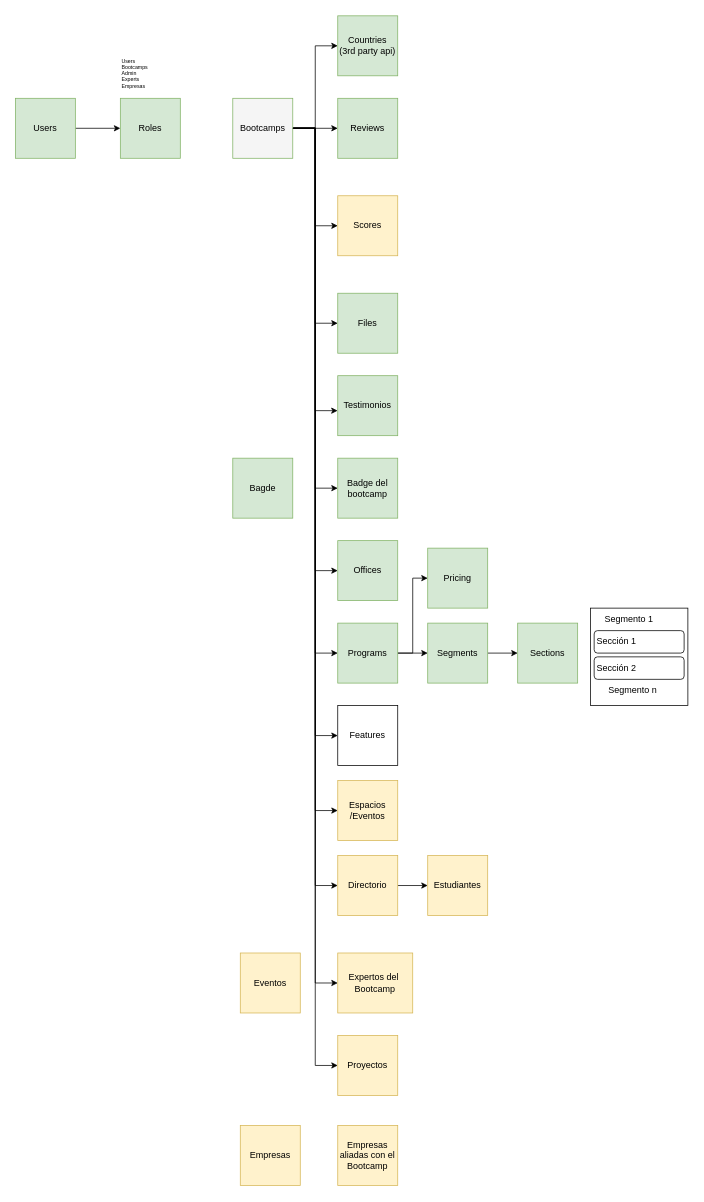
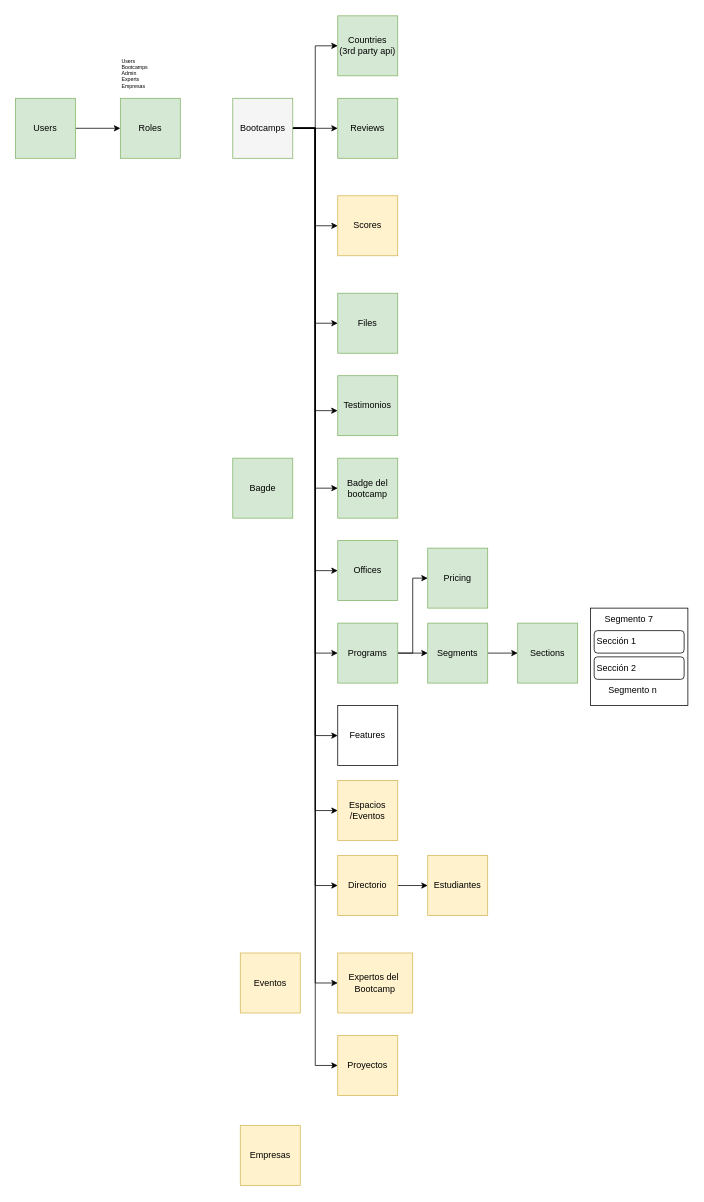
(628, 619) -> (628, 619)
(368, 1155) -> none
